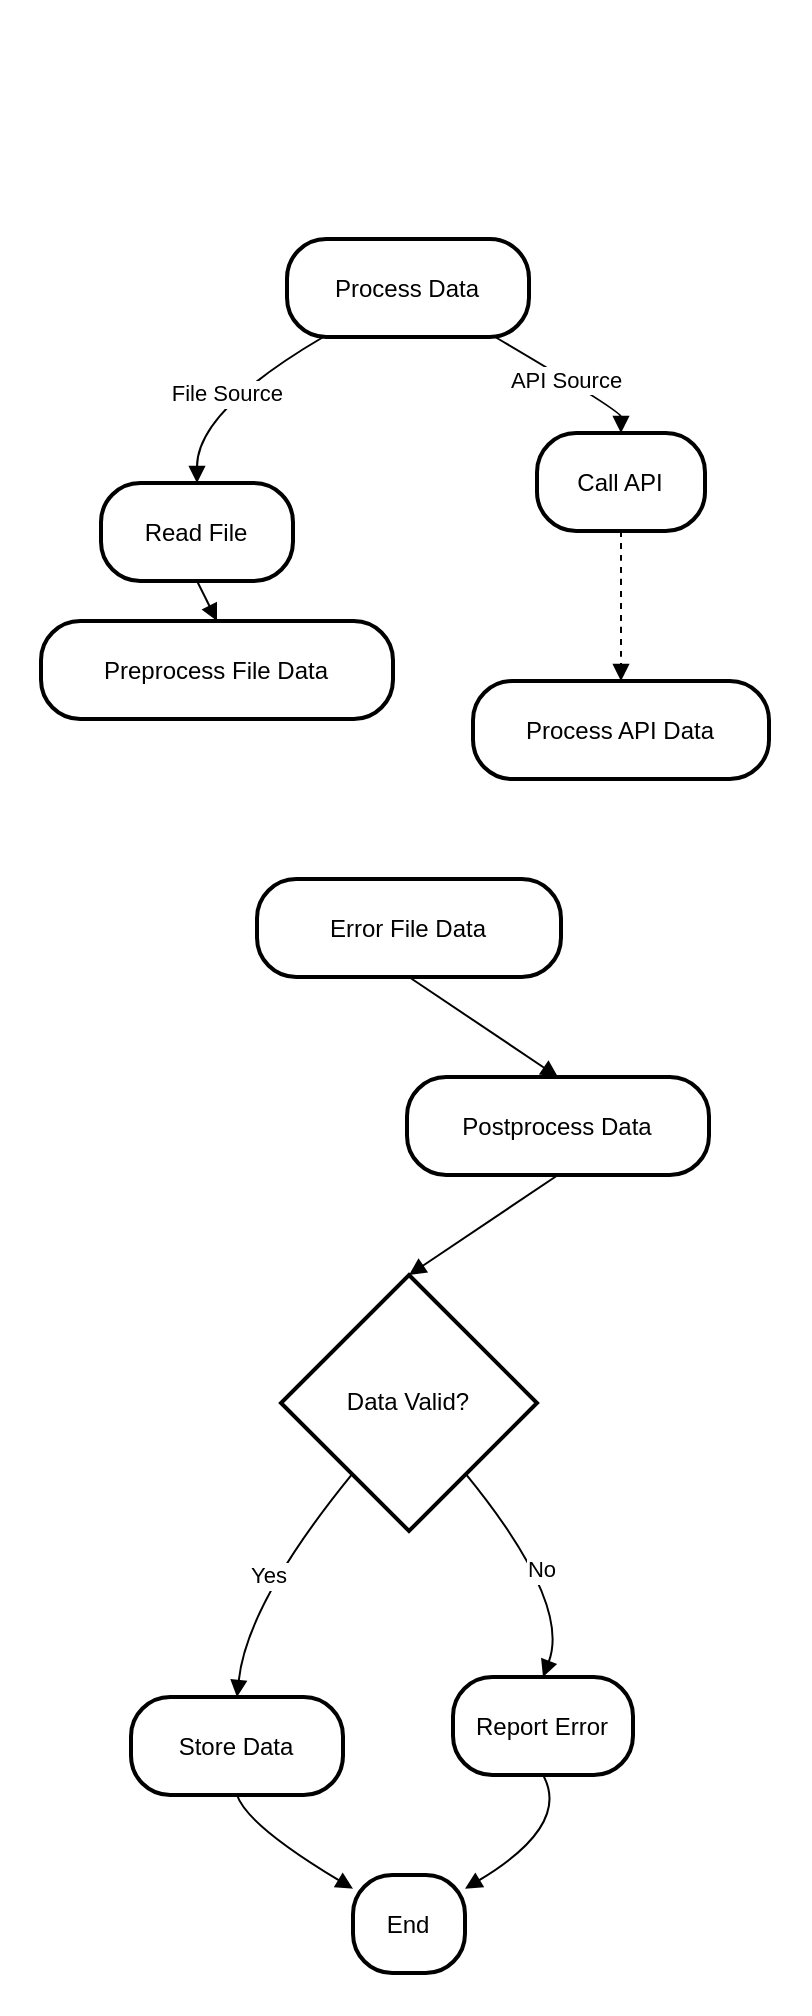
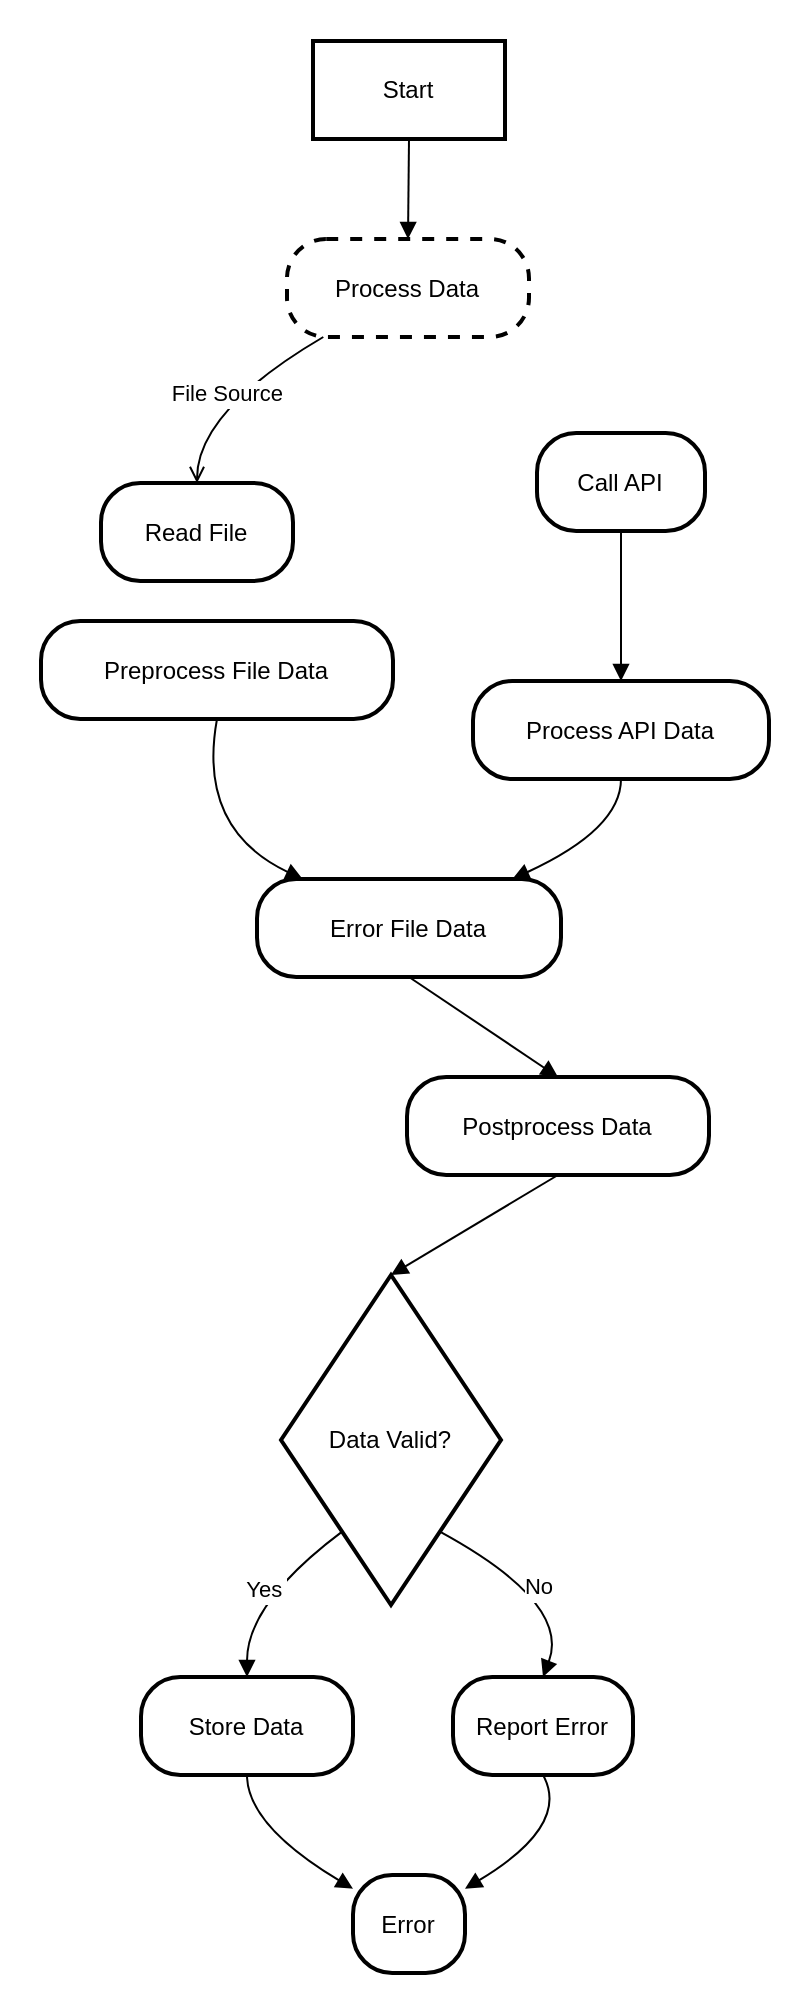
none -> (409, 90)
none -> (409, 181)
(408, 288) -> (408, 288)
(558, 375) -> none
(207, 434) -> (208, 438)
(203, 593) -> none
(621, 600) -> (621, 600)
none -> (223, 809)
none -> (586, 837)
(409, 1403) -> (391, 1440)
(237, 1746) -> (247, 1726)
(408, 1925) -> (408, 1925)
